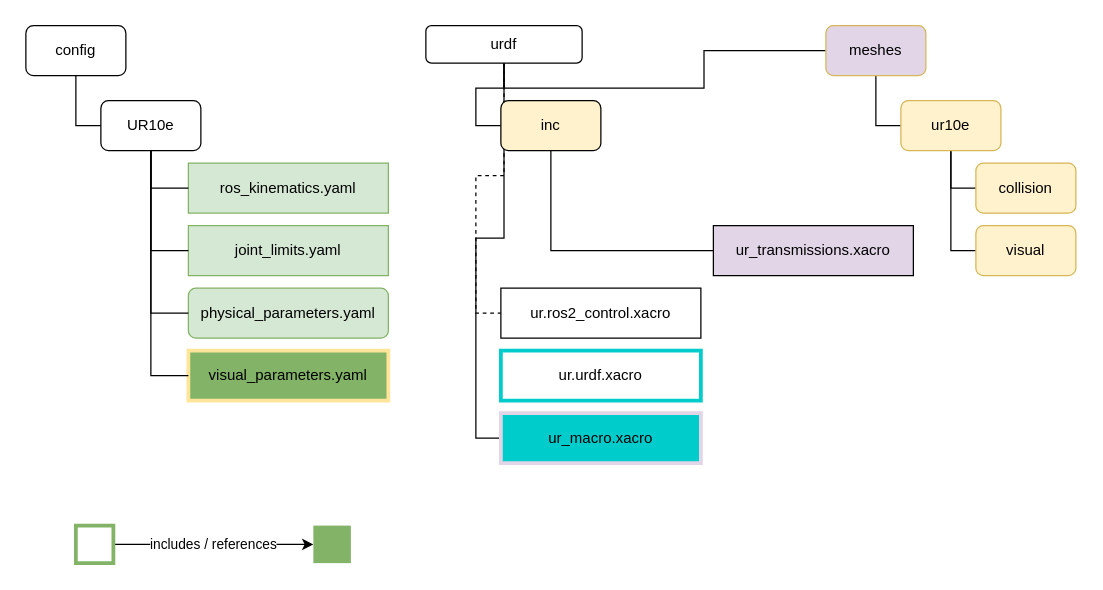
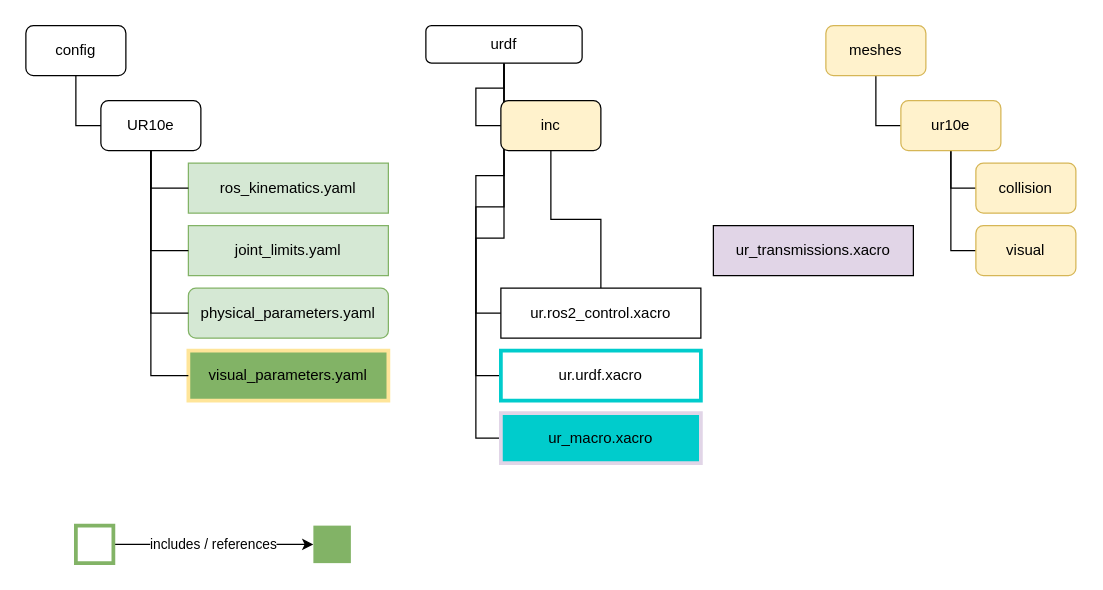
(876, 51) -> (876, 51)
(684, 88) -> (490, 207)
(476, 177) -> (476, 177)
(615, 251) -> (601, 227)
